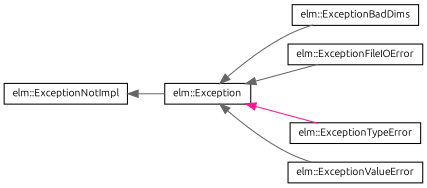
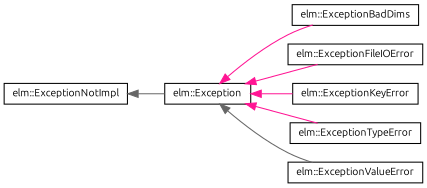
(268, 46) -> (268, 46)
(287, 73) -> (287, 73)
none -> (355, 94)
